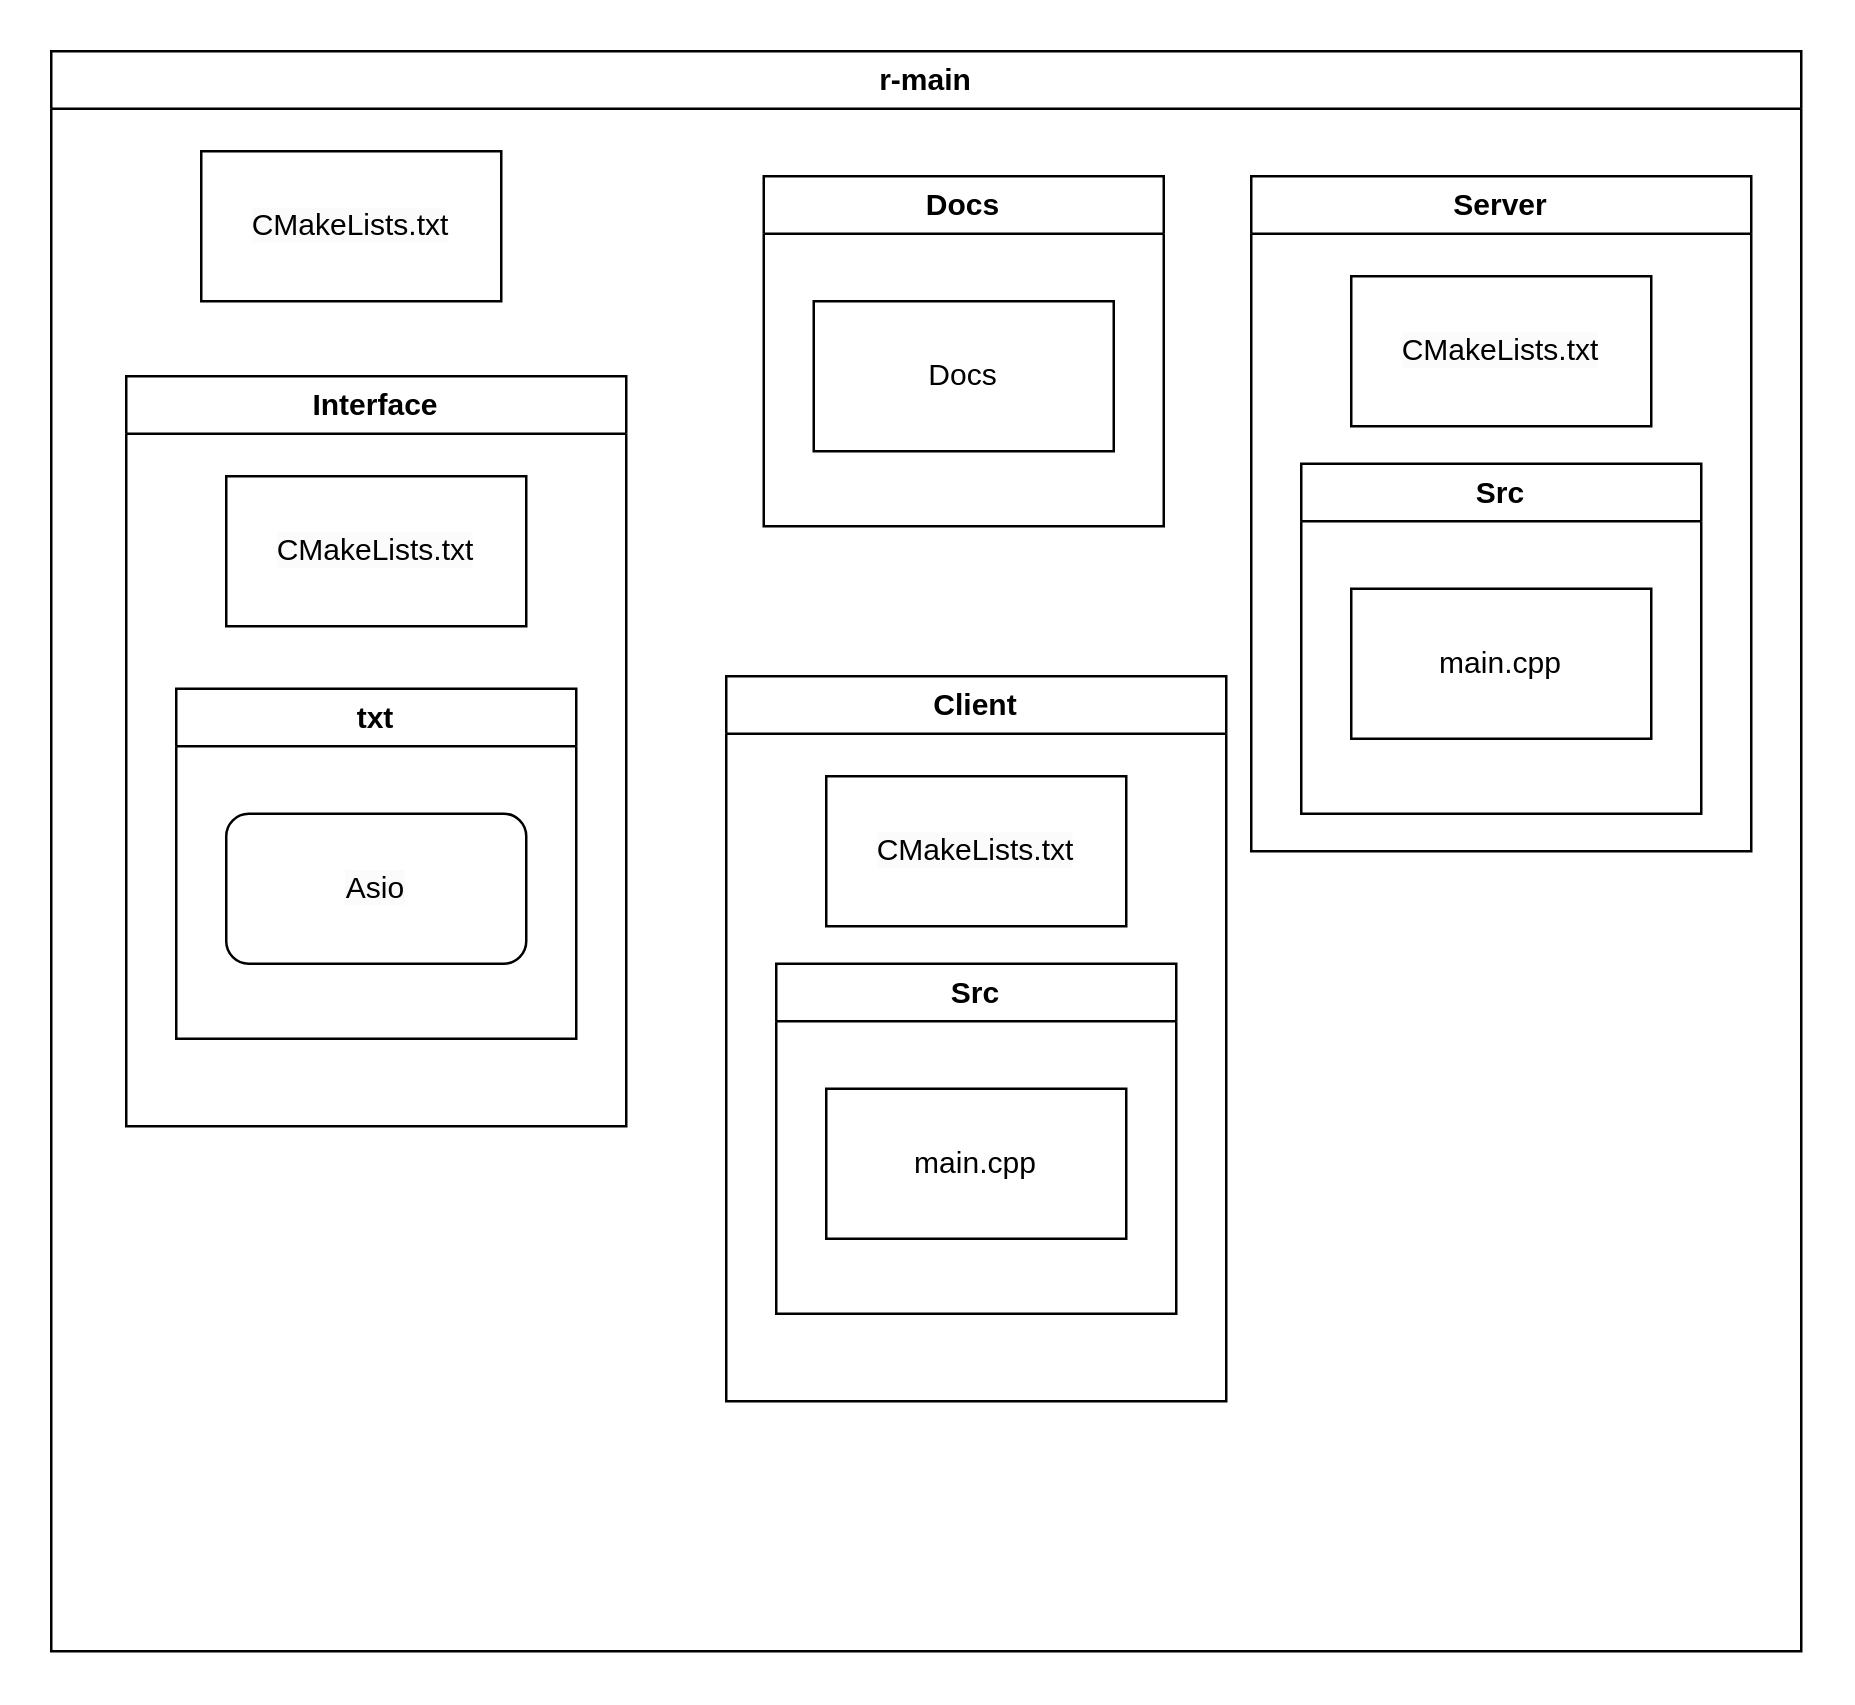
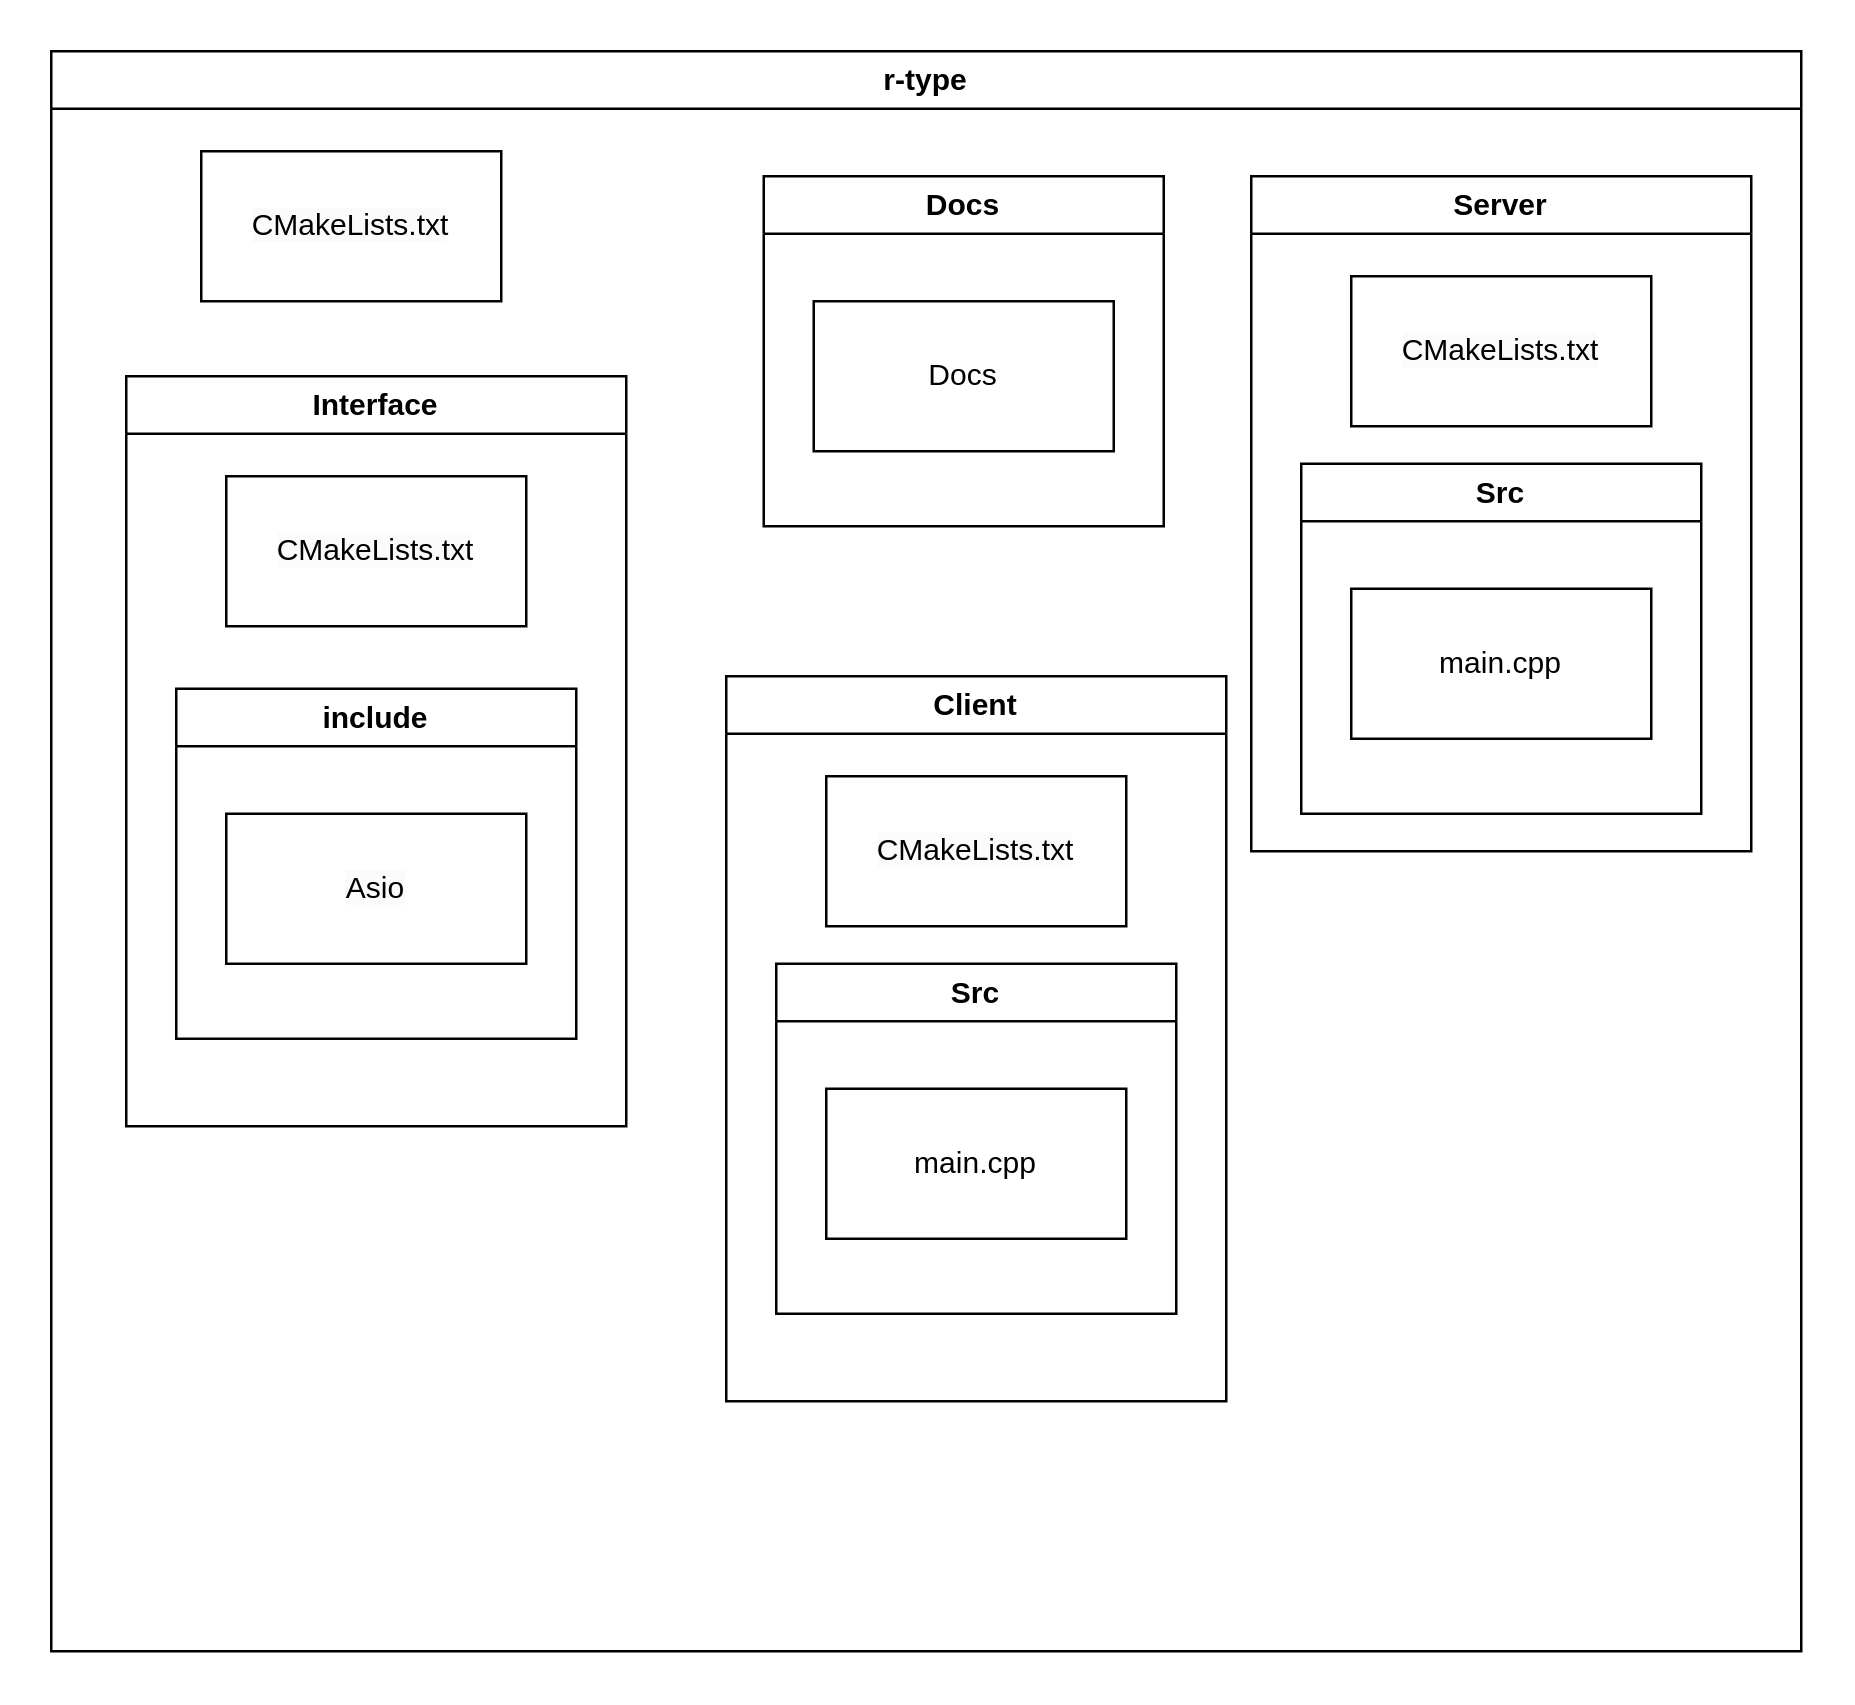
(926, 81) -> (926, 81)
(376, 719) -> (376, 719)
(376, 889) -> (376, 889)
